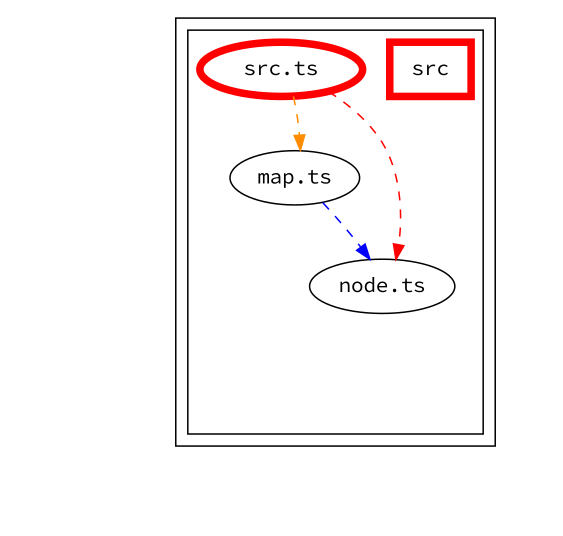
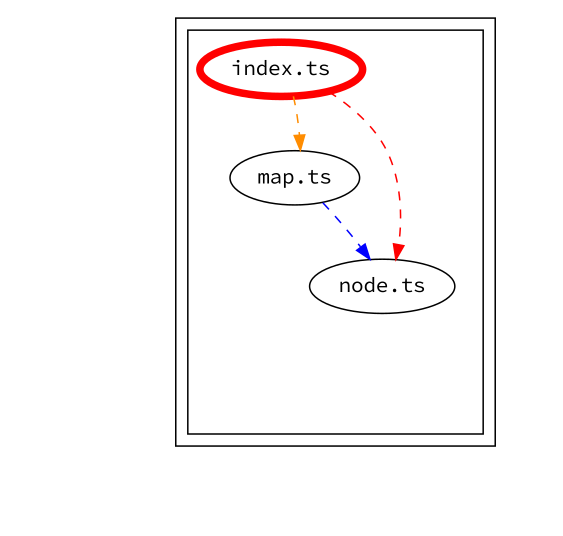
(281, 69) -> (281, 69)
(430, 69) -> none
